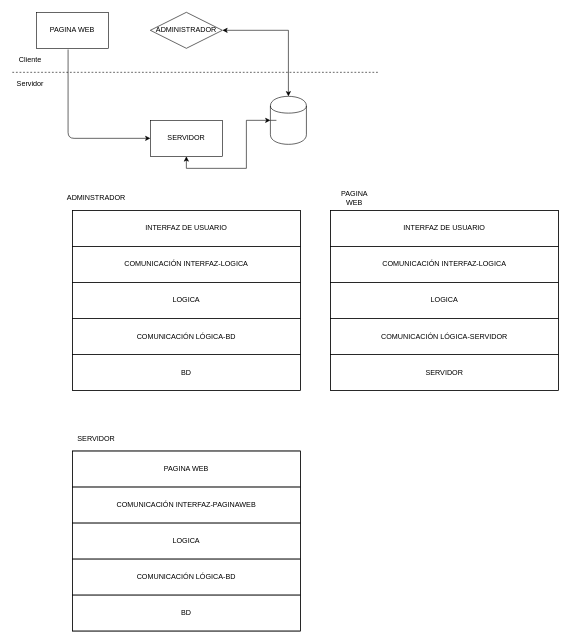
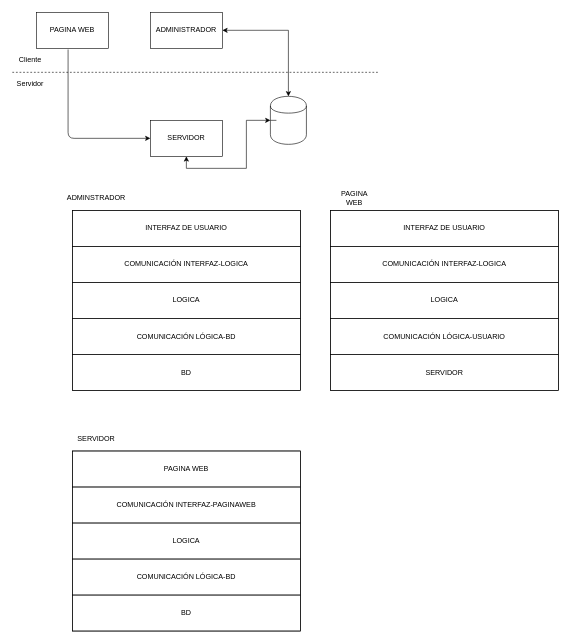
(186, 30) -> (186, 30)
(444, 336) -> (444, 336)
